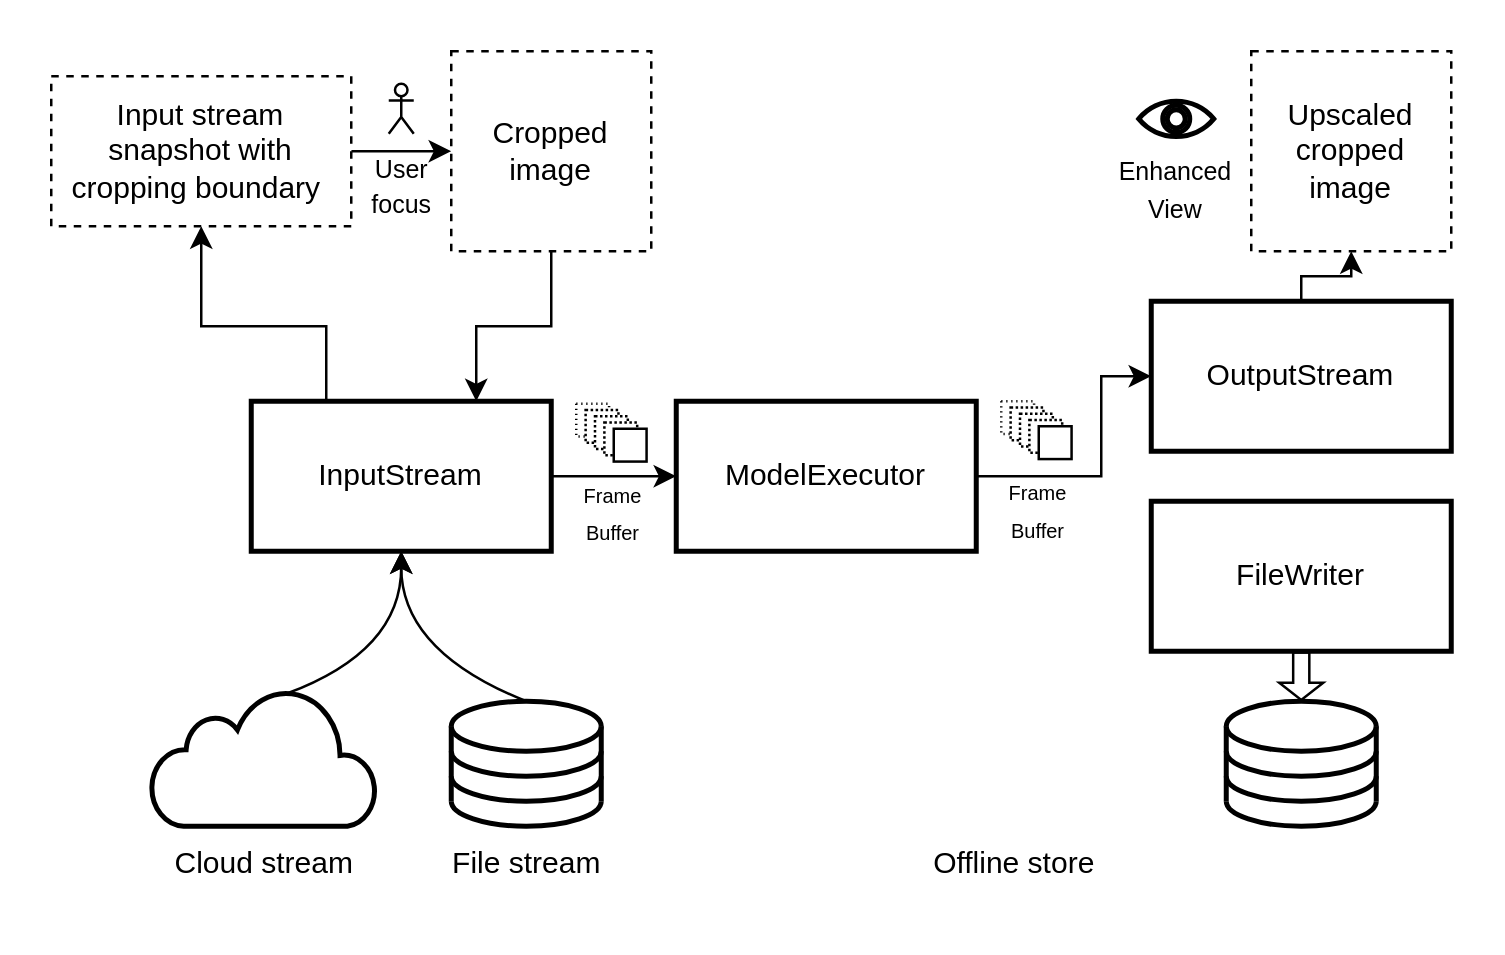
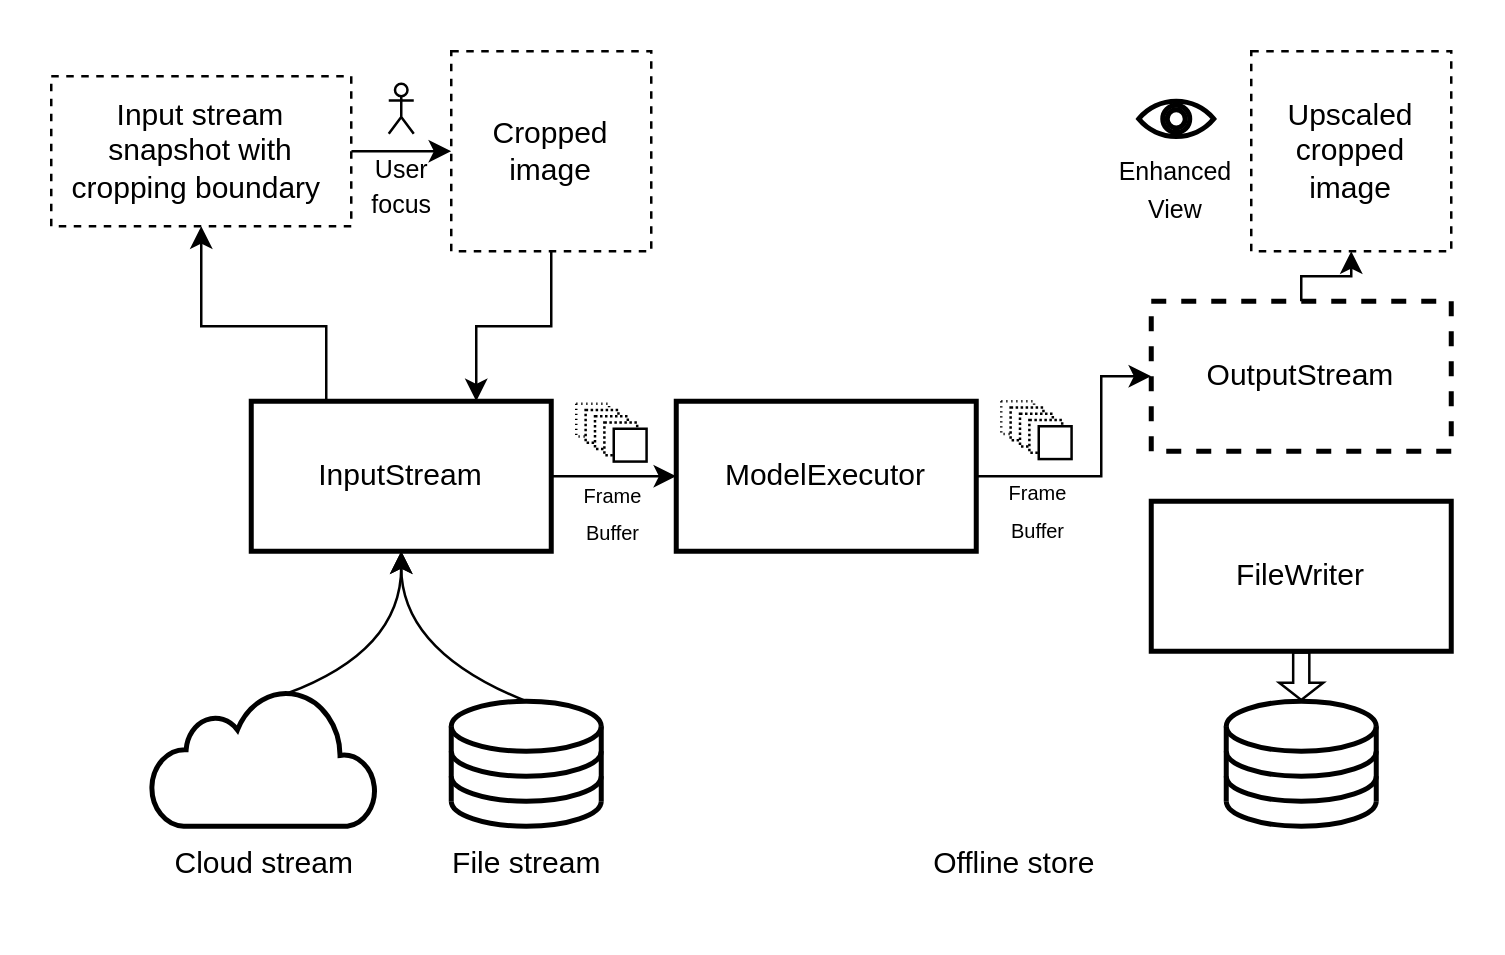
(1301, 376) -> (1301, 376)
